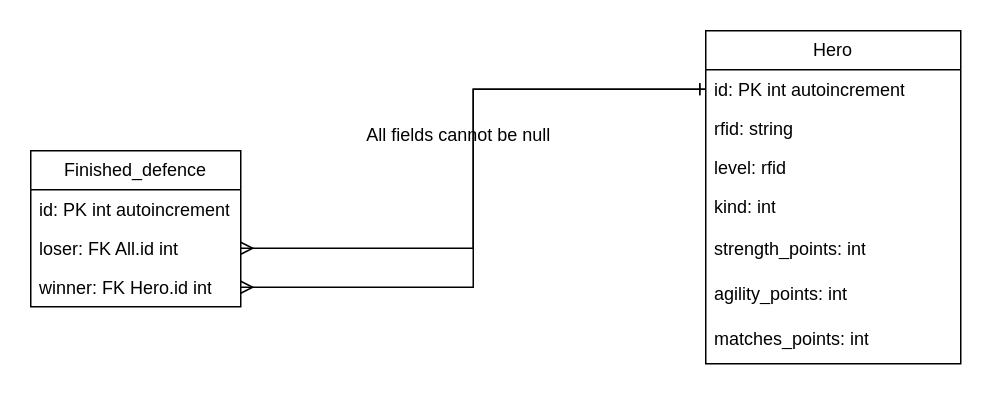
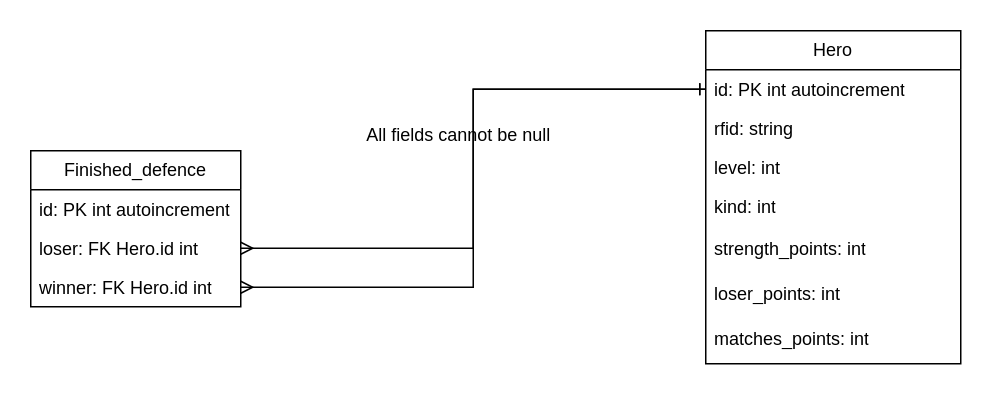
(758, 169) -> (753, 169)
(117, 250) -> (127, 250)
(794, 295) -> (789, 295)
